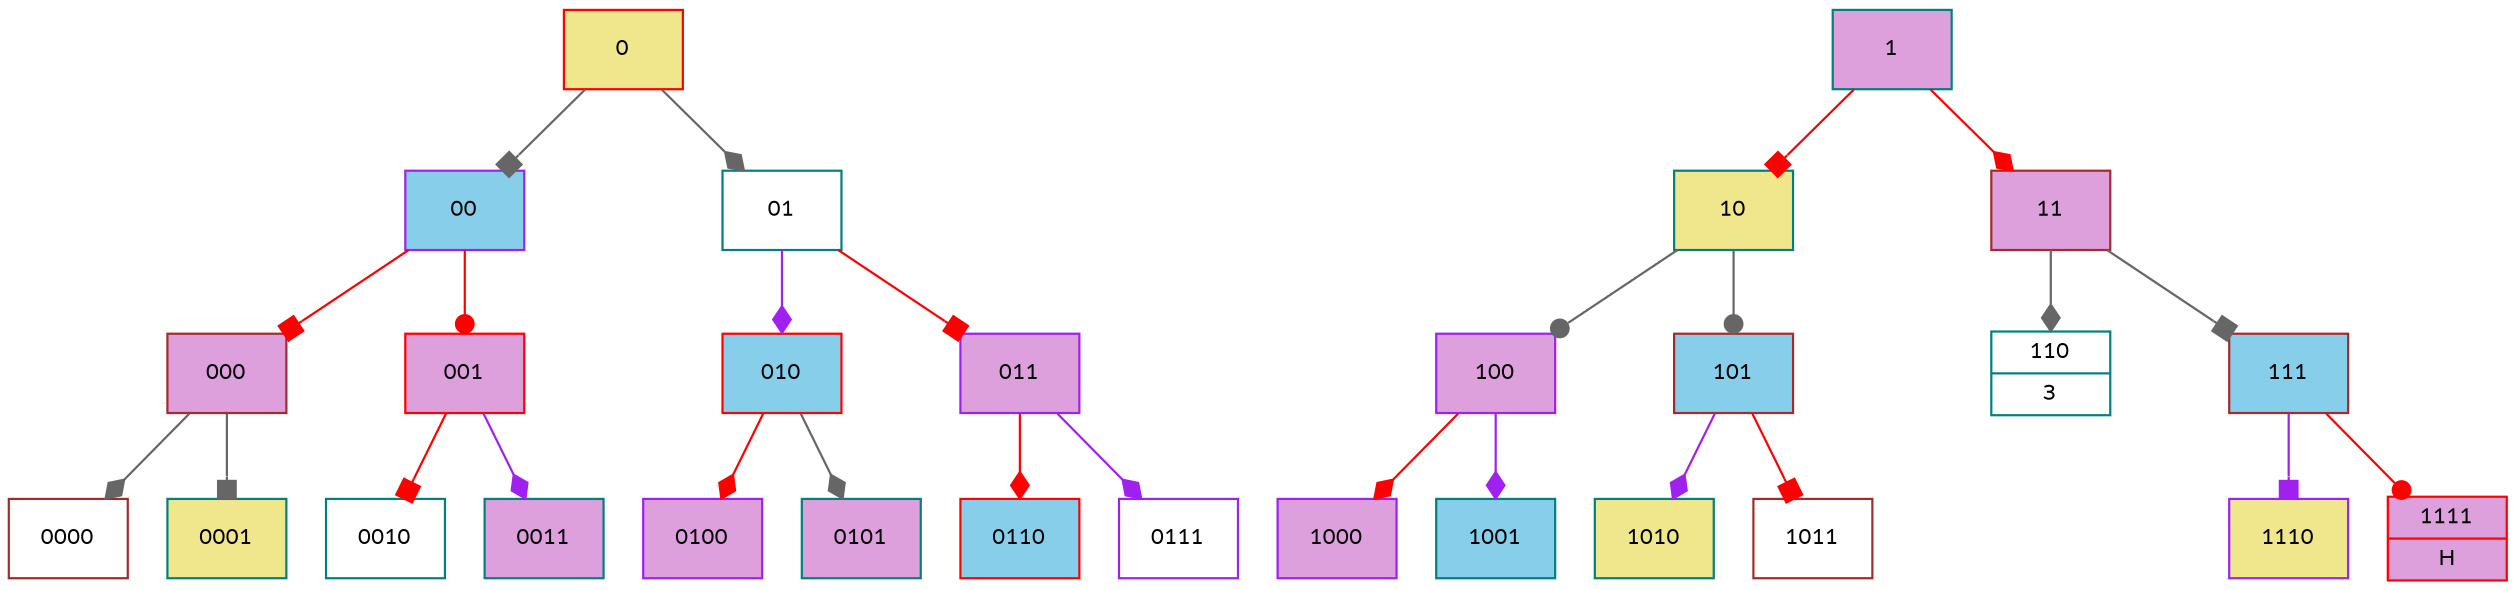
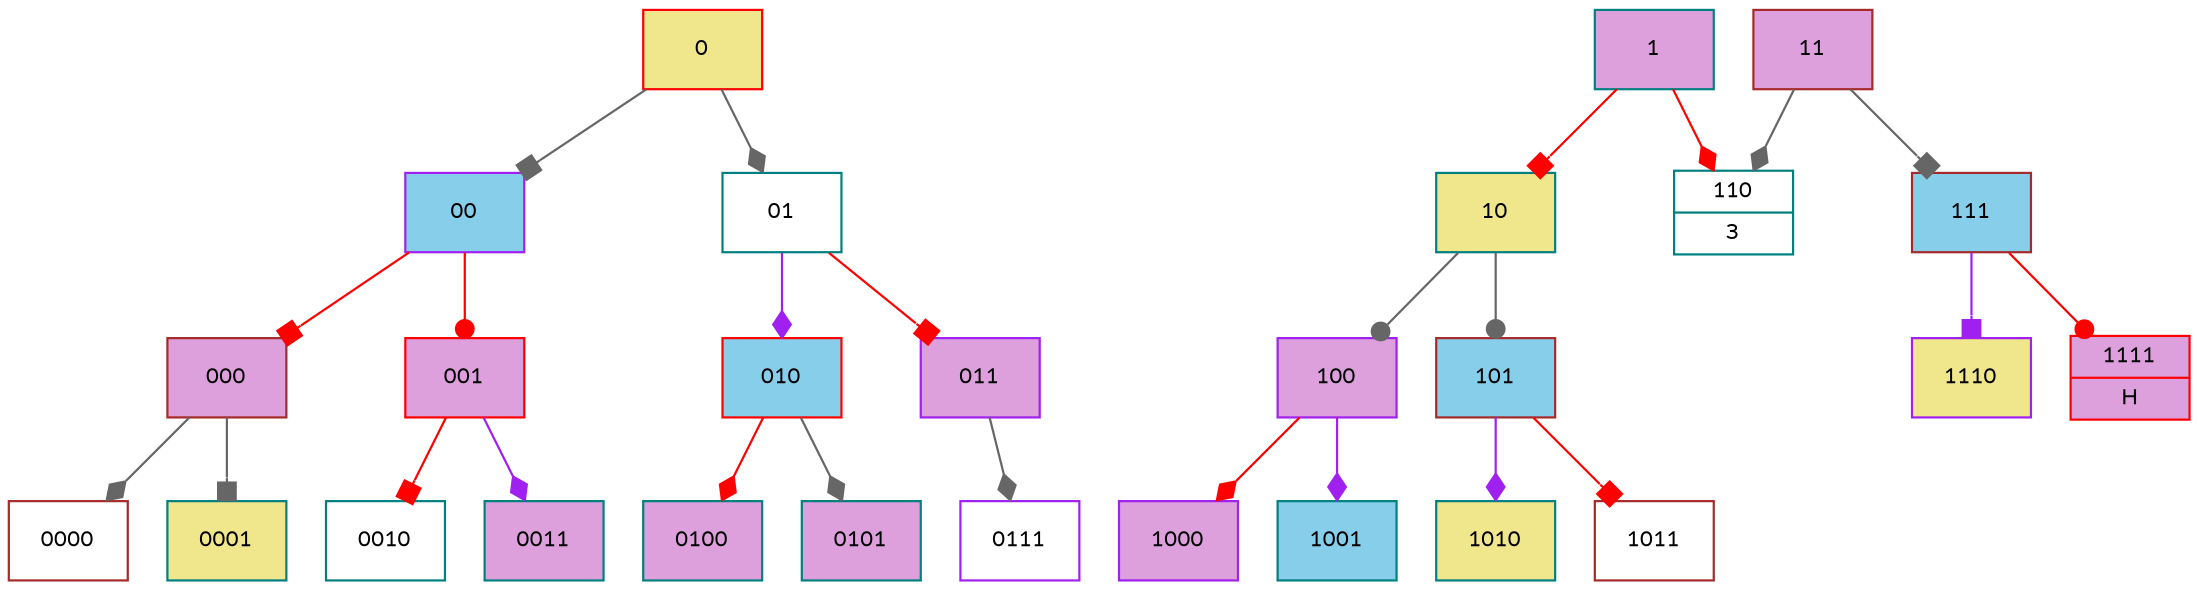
(1962, 121) -> (1687, 118)
(1090, 447) -> (997, 446)
(703, 539) -> (703, 541)
(1020, 539) -> none
